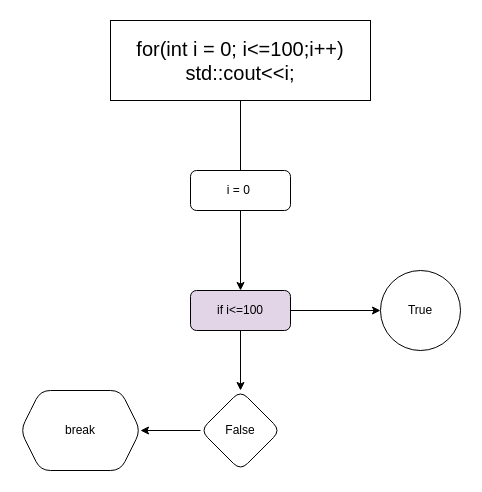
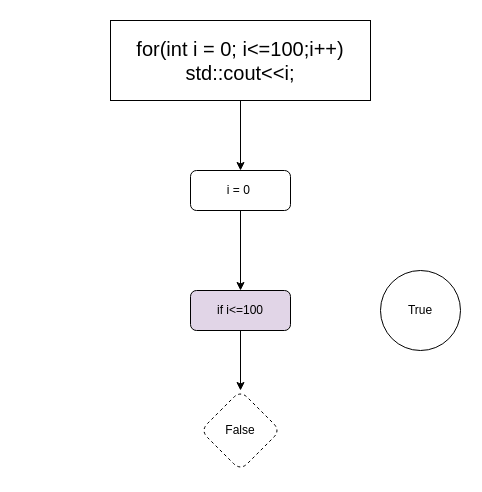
(241, 165) -> (241, 162)
(332, 311) -> none
(81, 431) -> none
(174, 431) -> none
(241, 431) -> (241, 431)
